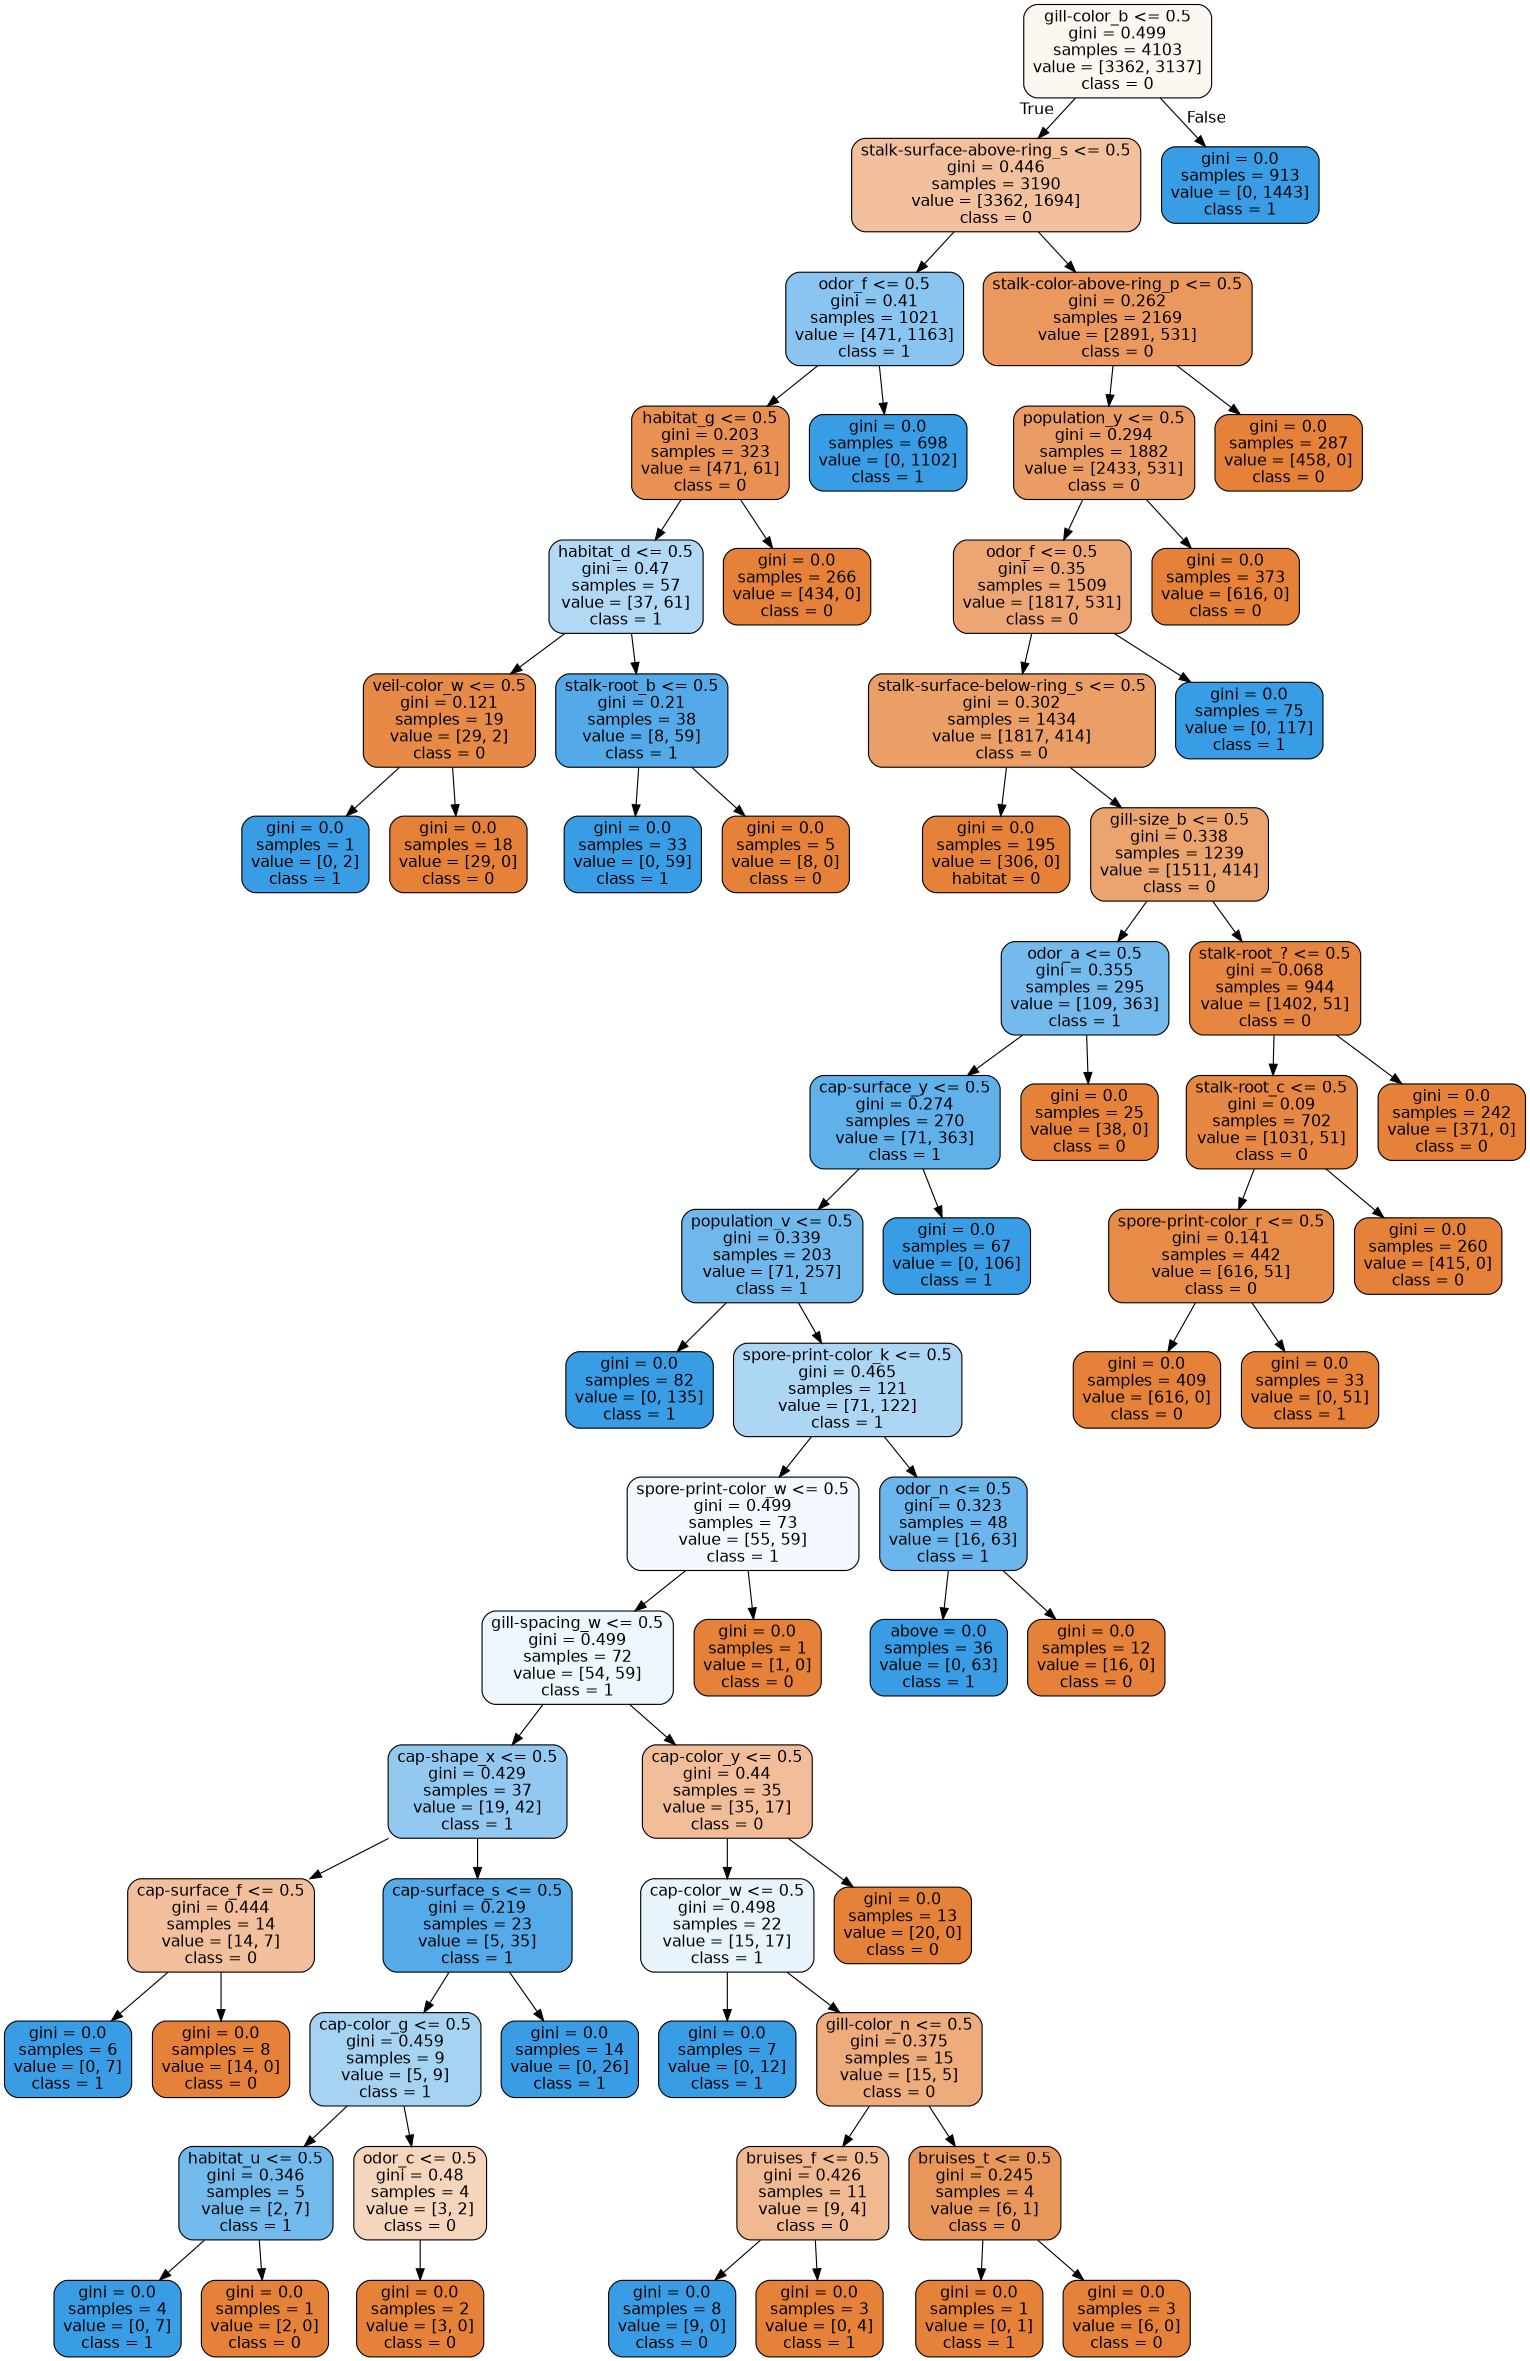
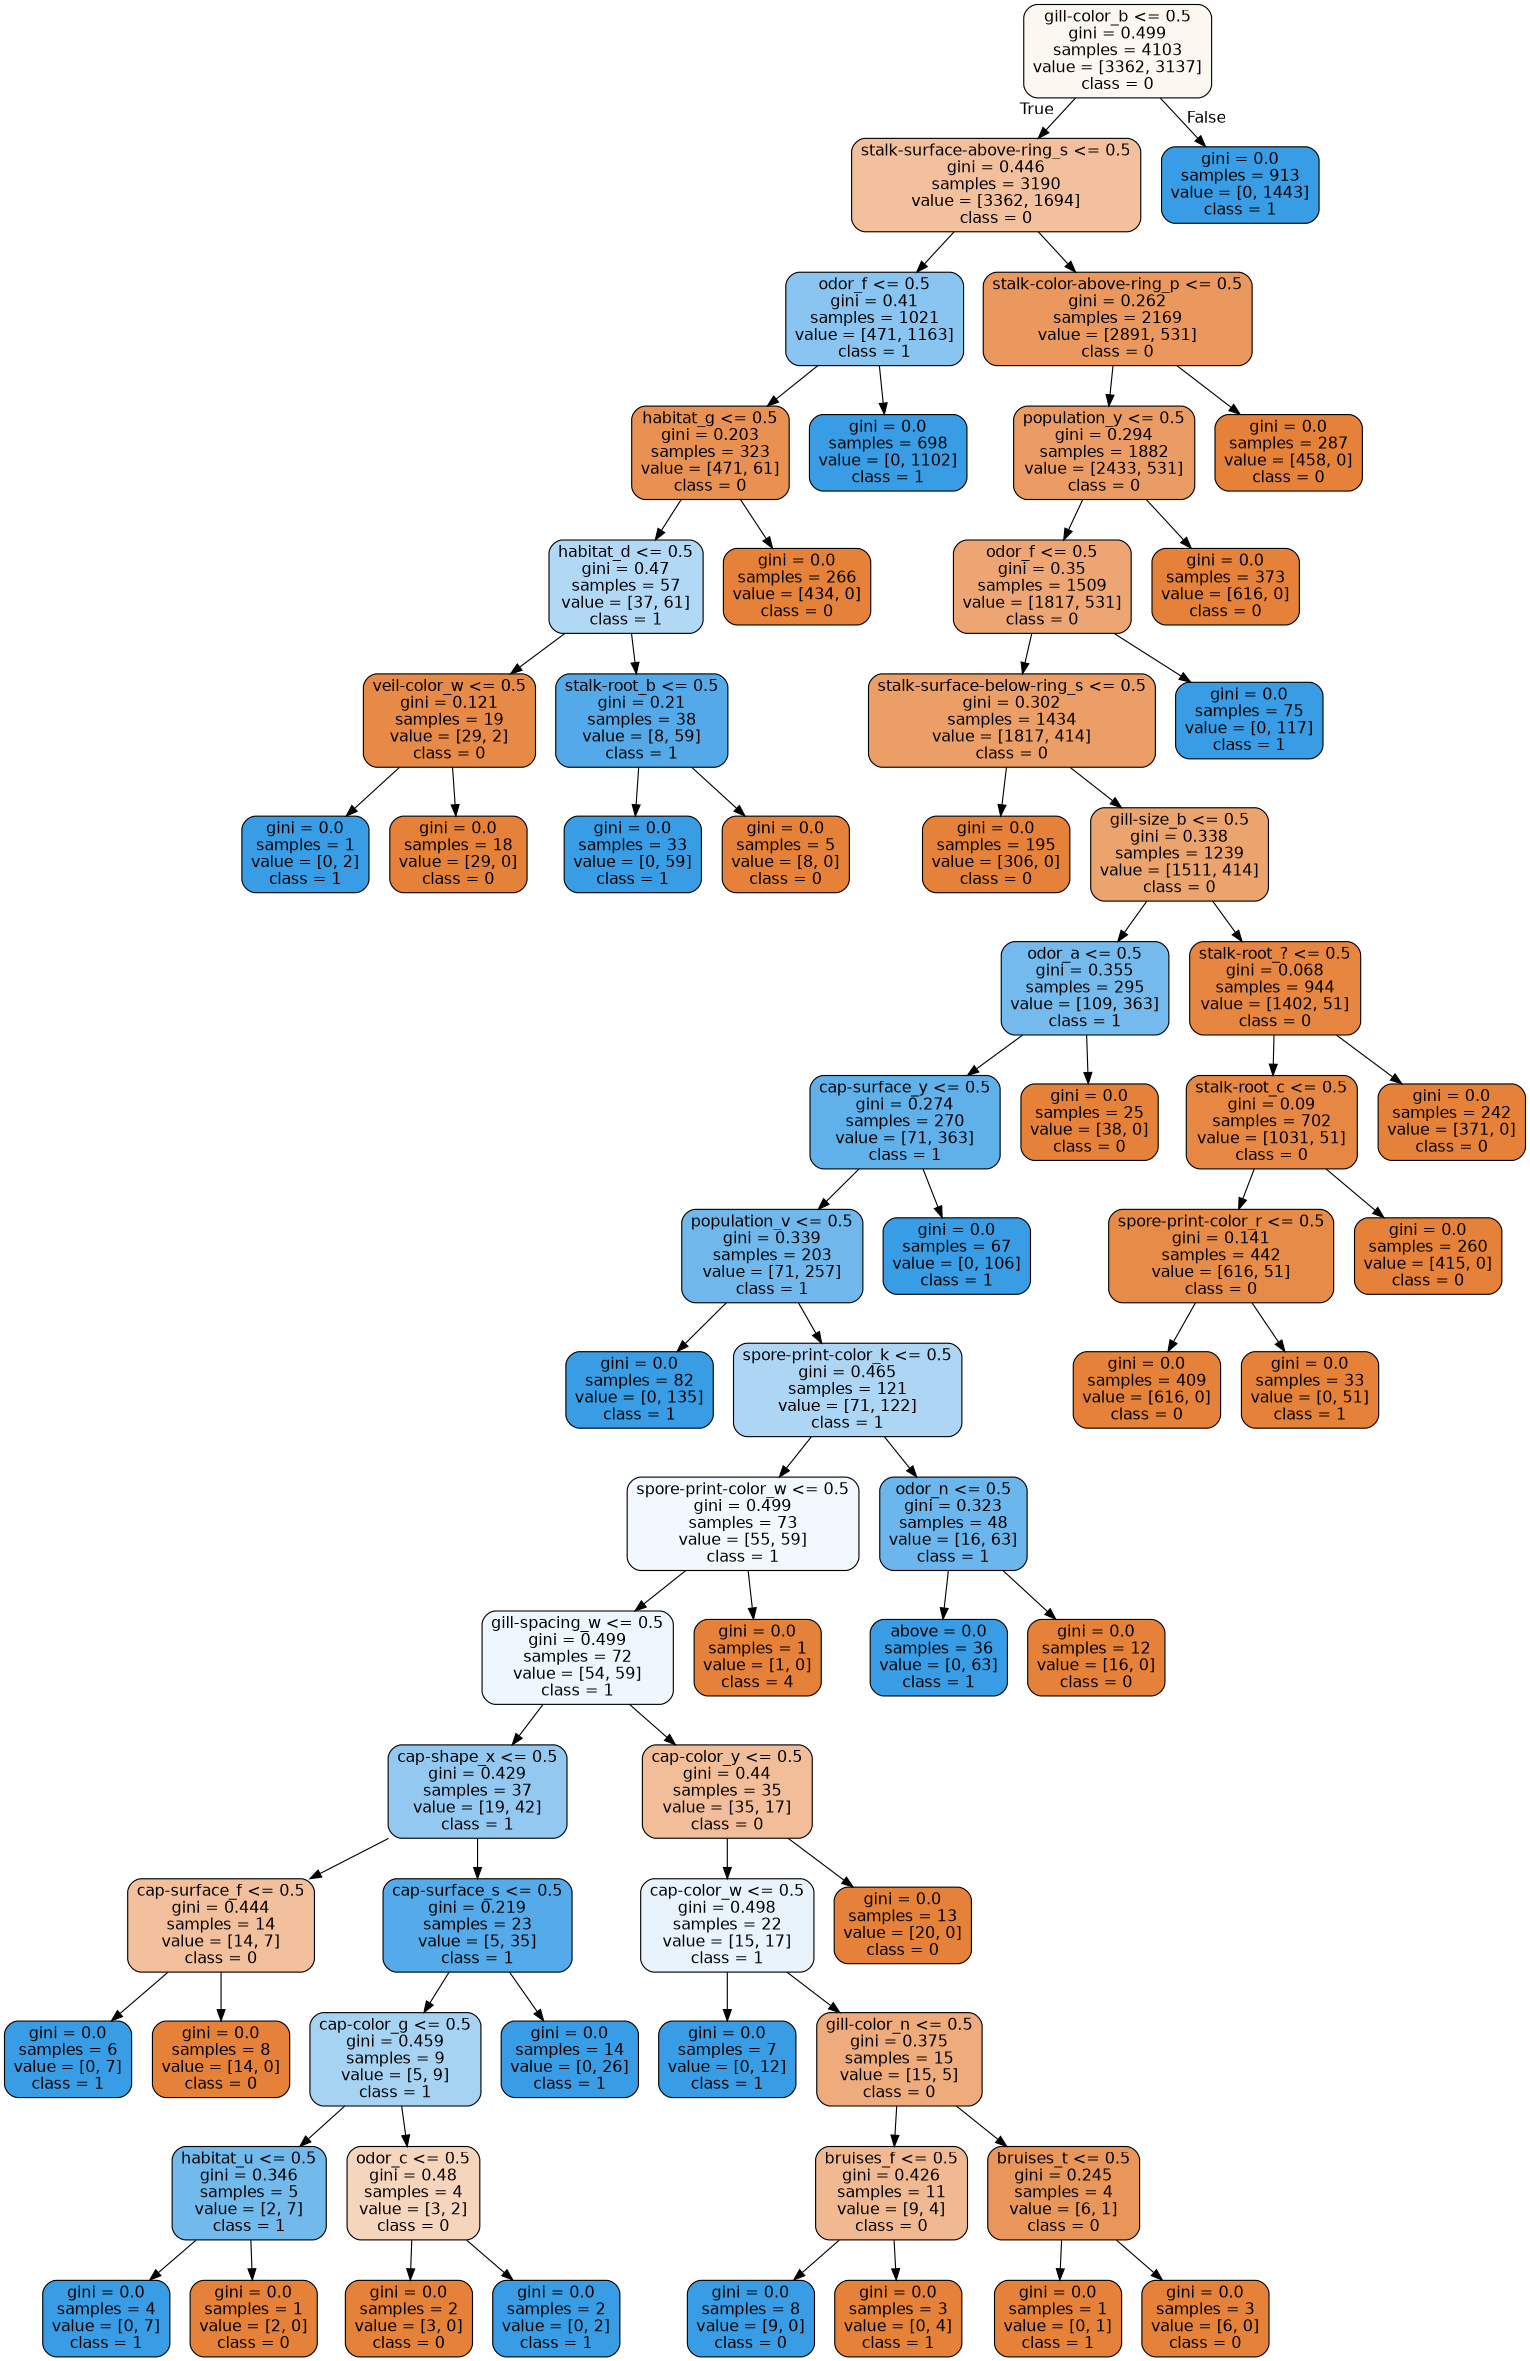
(996, 854) -> (996, 854)
(758, 1658) -> (758, 1658)
none -> (556, 2319)
